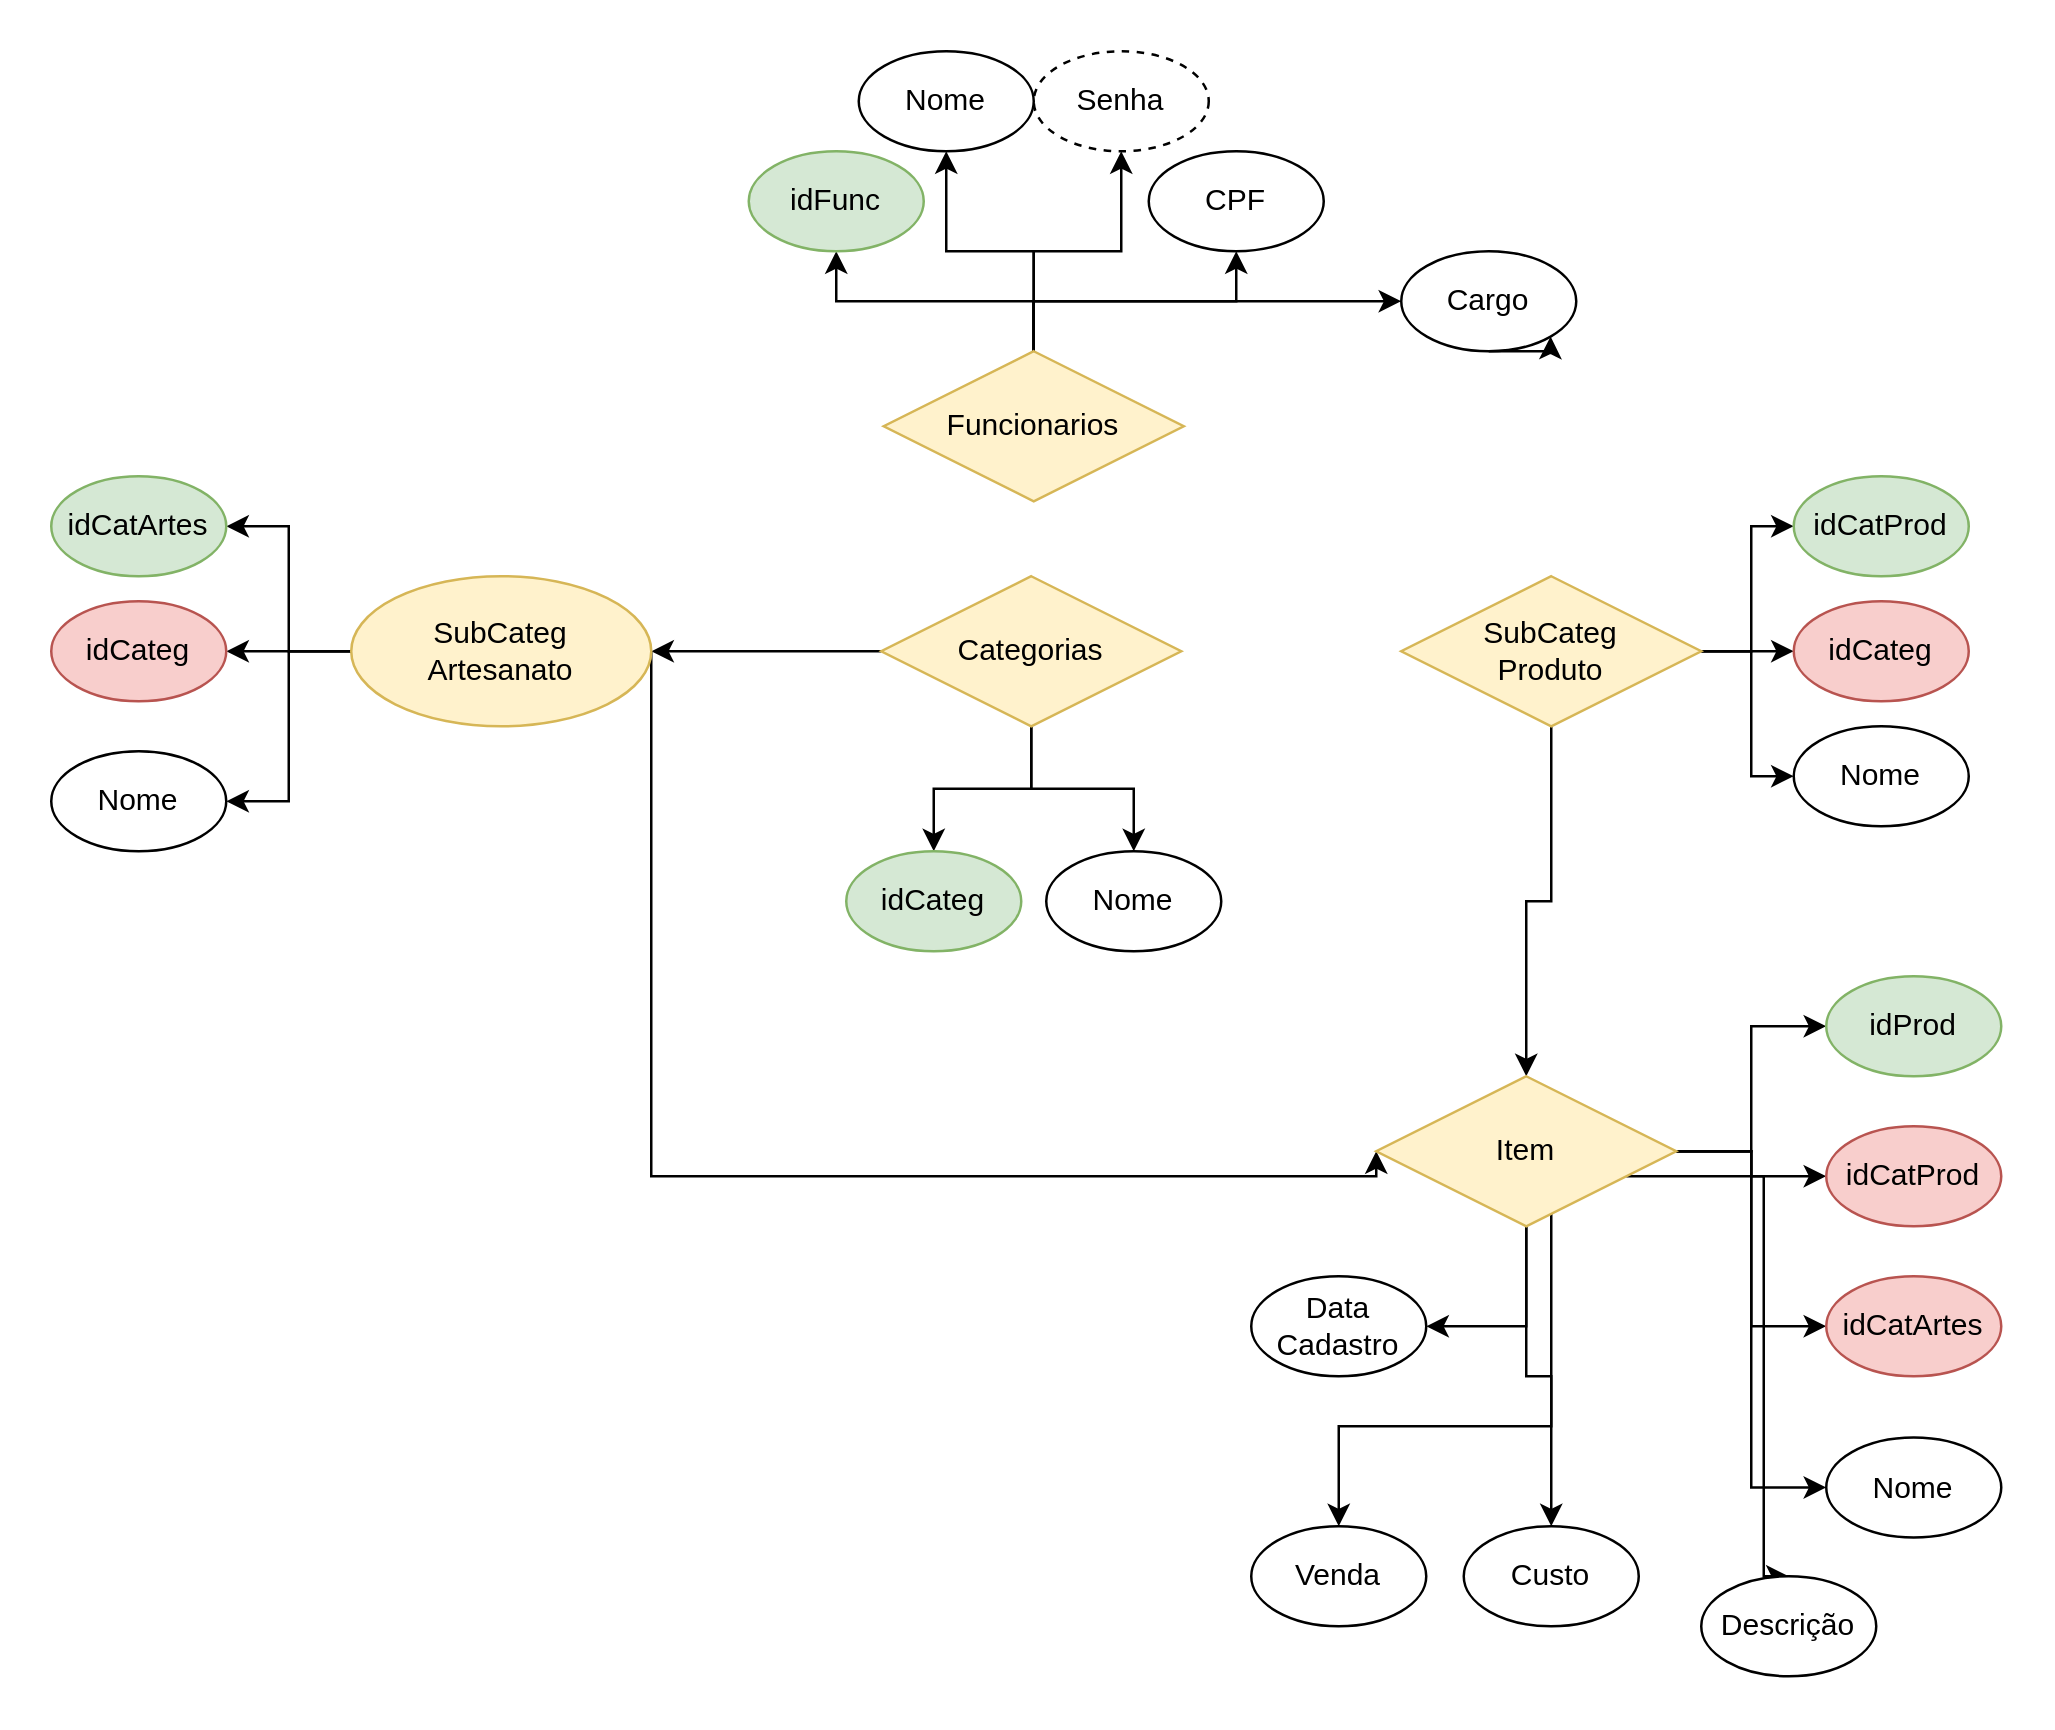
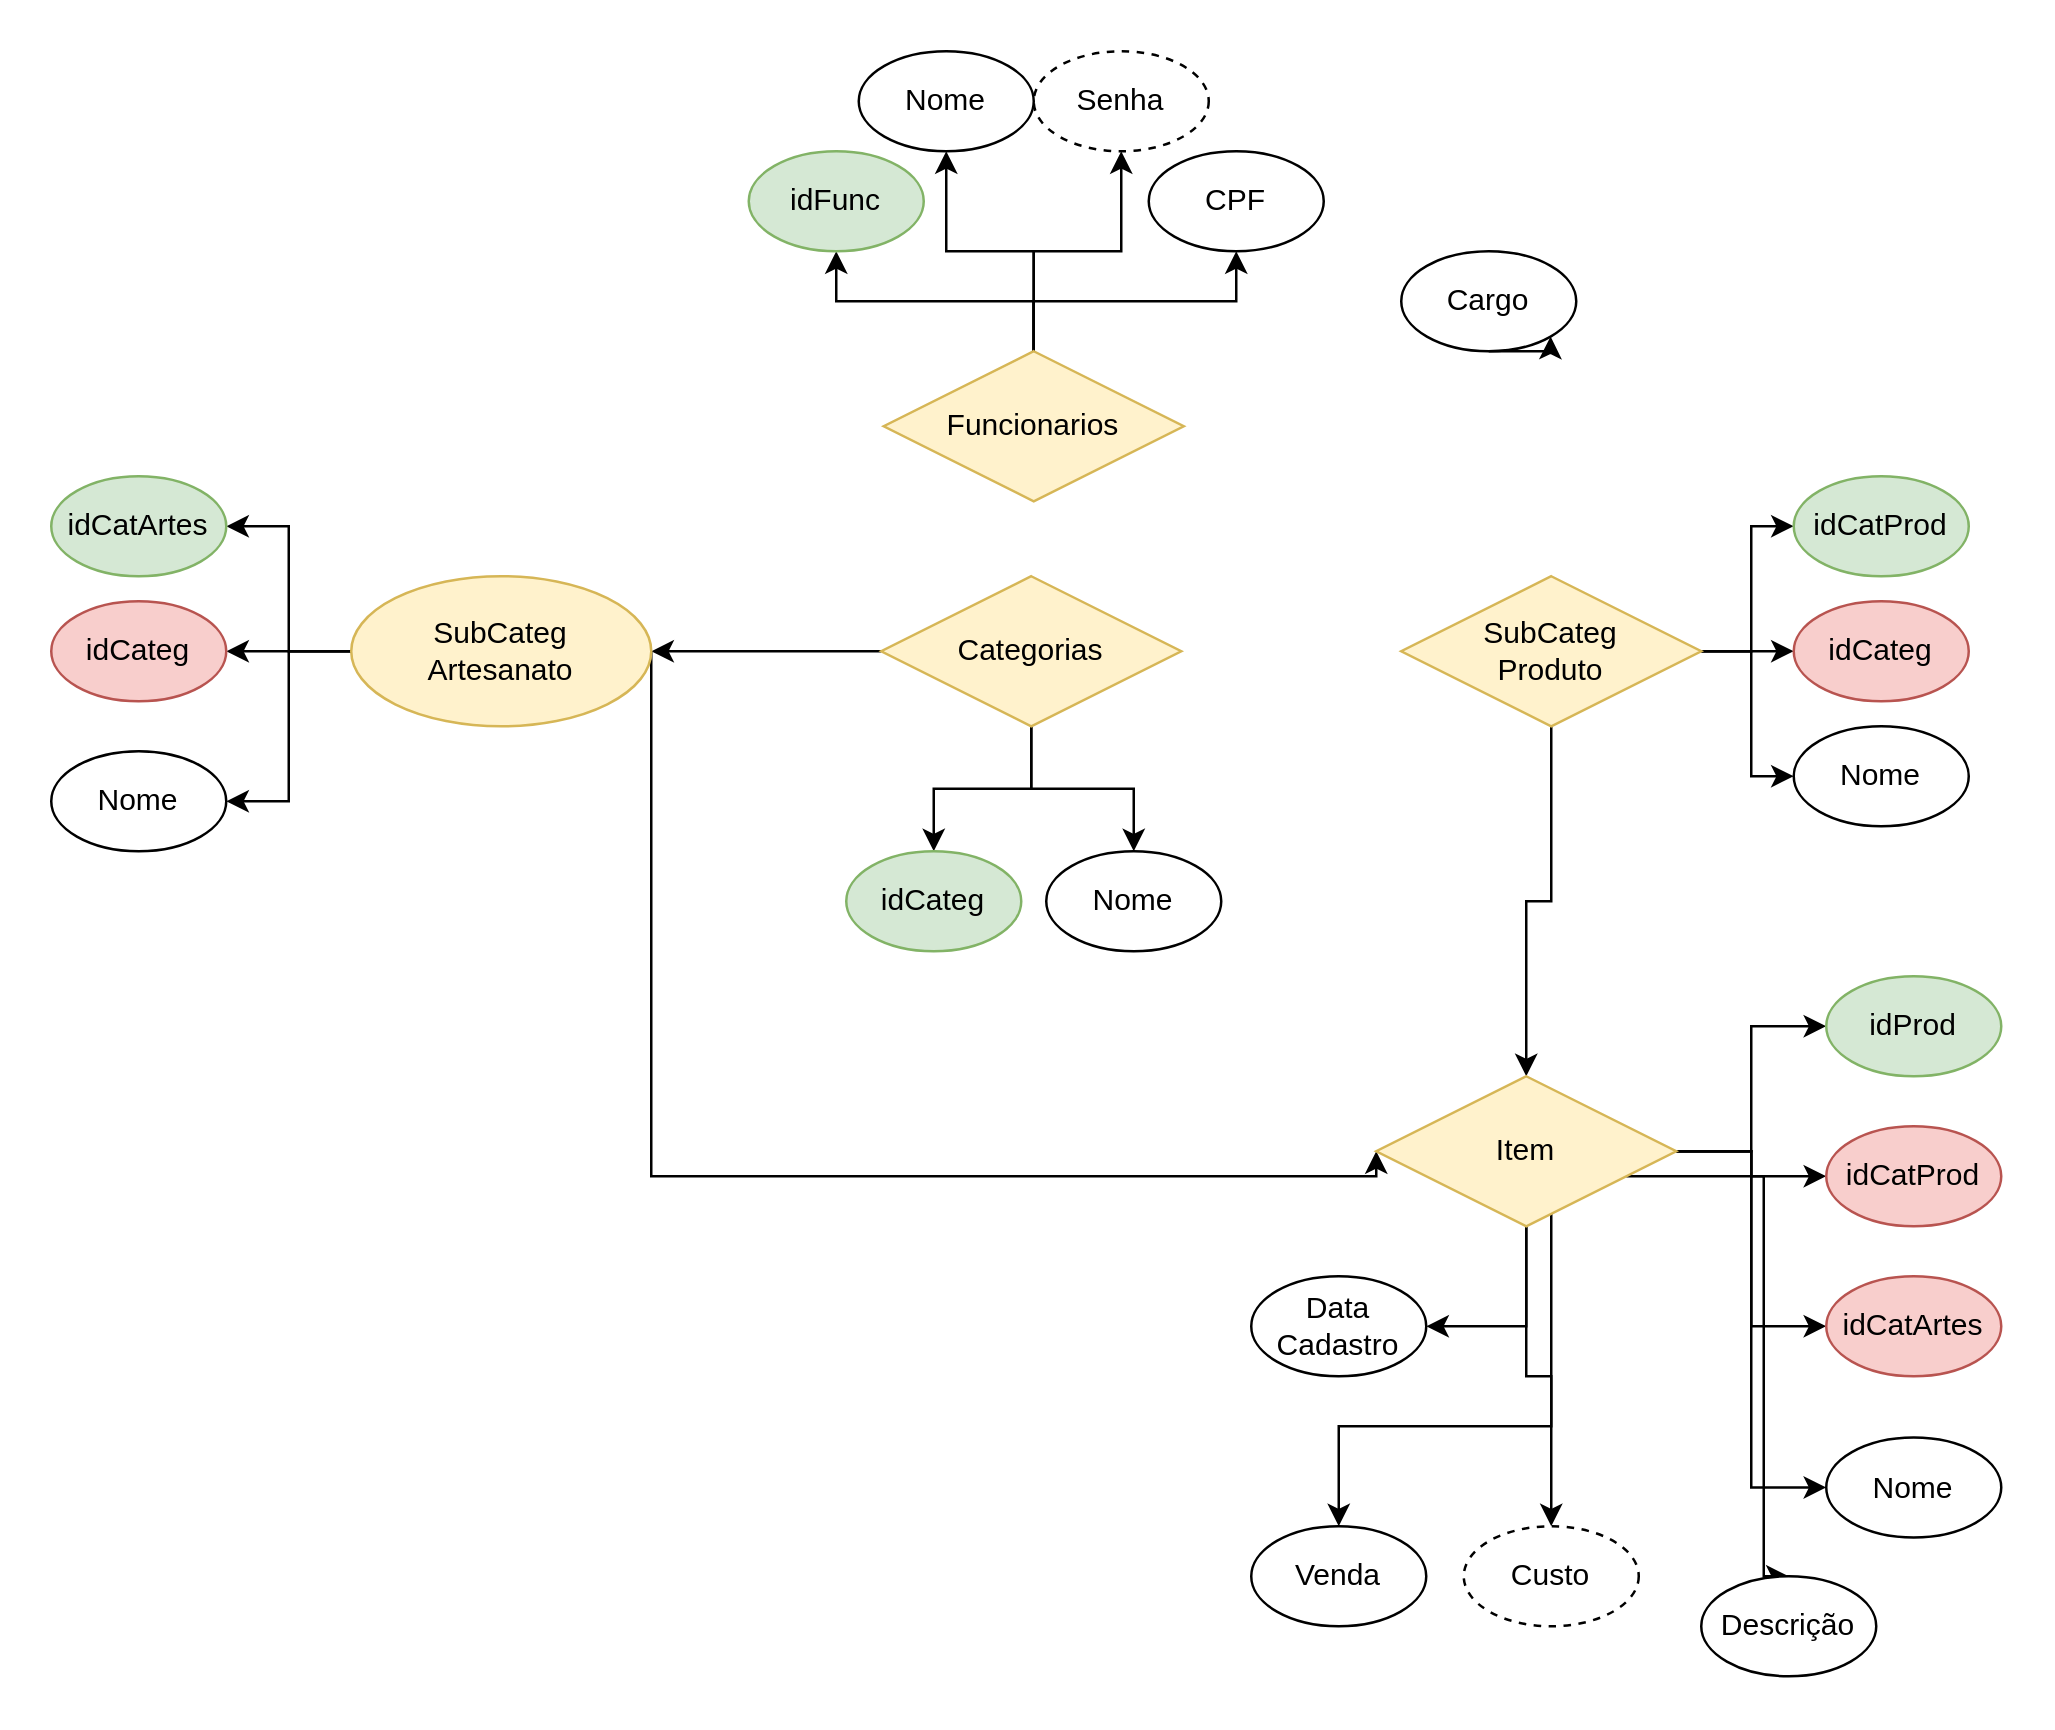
(1312, 301) -> none
(1551, 1576) -> (1551, 1576)
